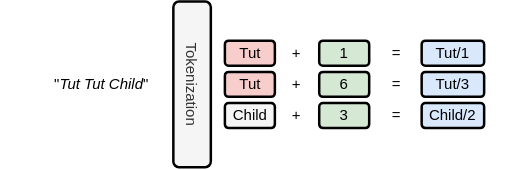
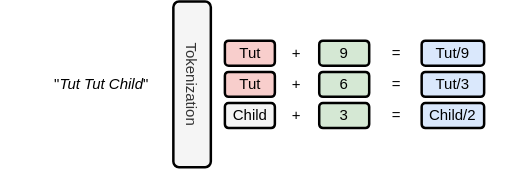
(344, 53) -> (344, 53)
(453, 53) -> (453, 53)
